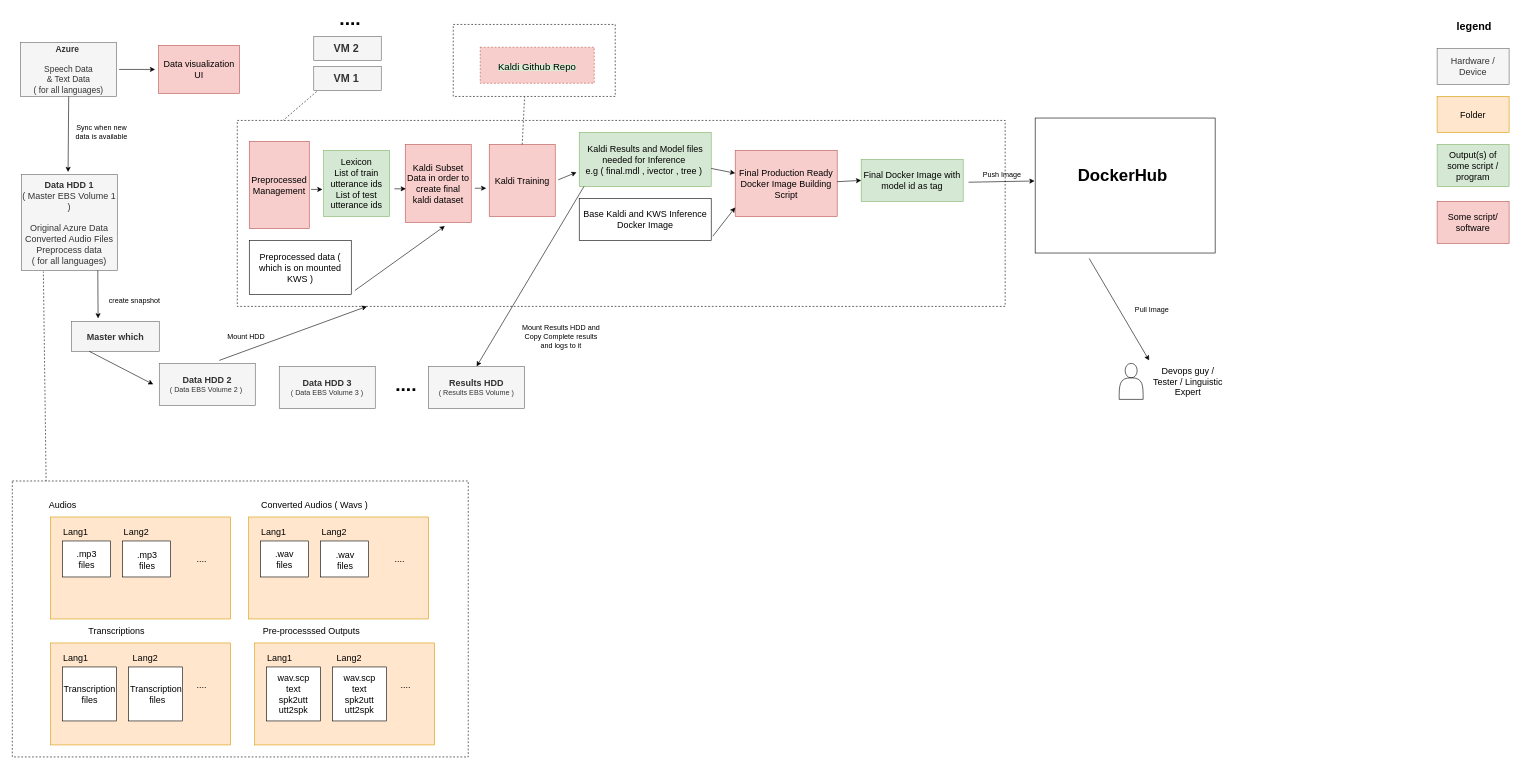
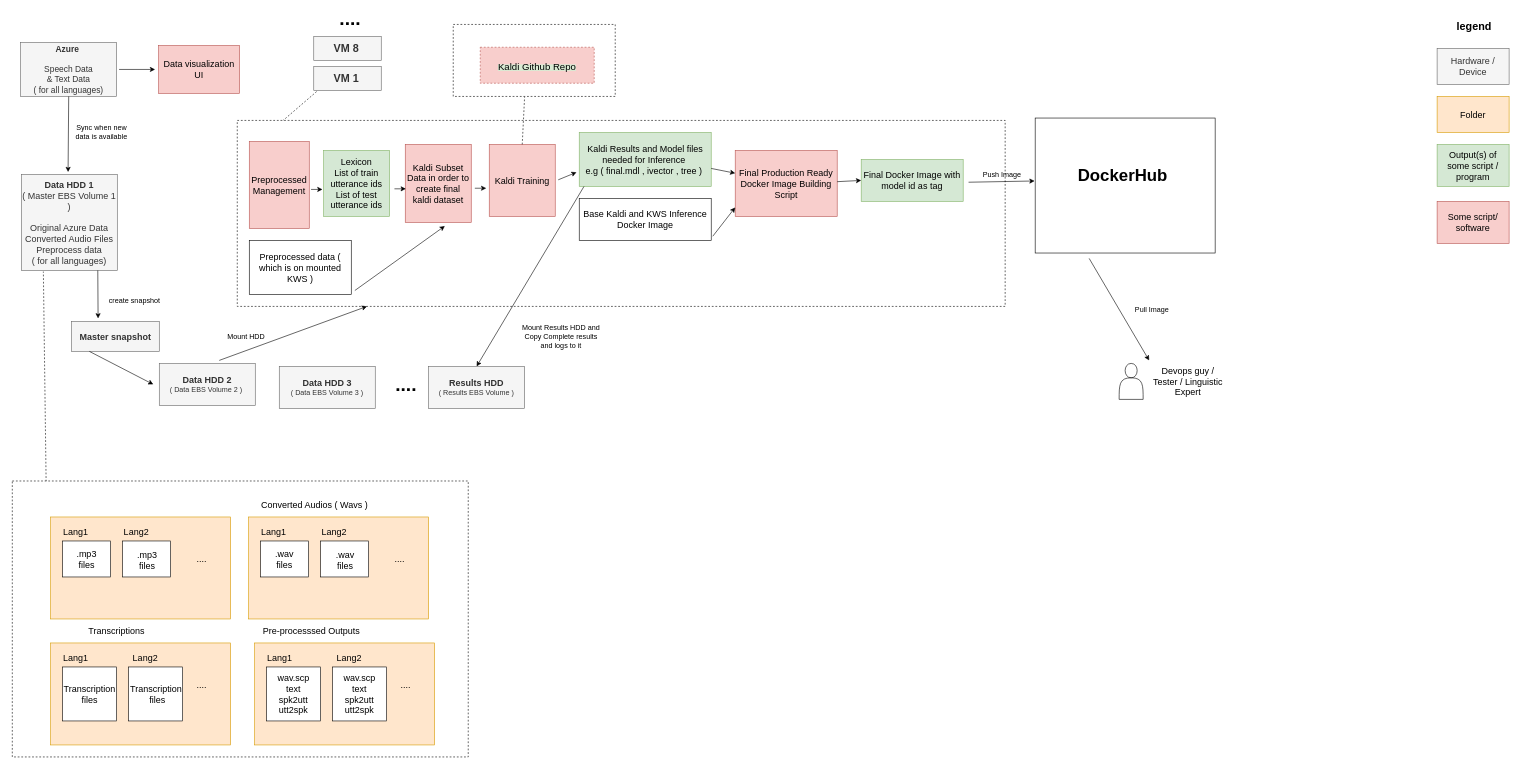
(348, 48) -> (348, 48)
(116, 336) -> (116, 336)
(63, 505) -> none
